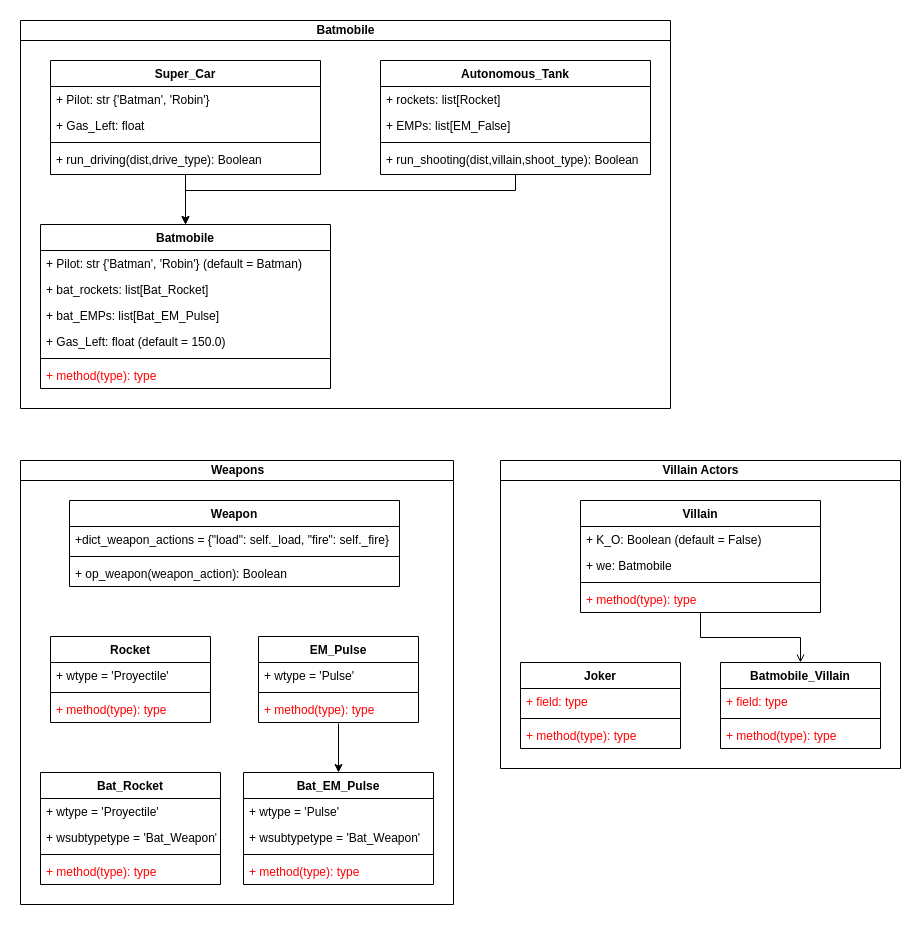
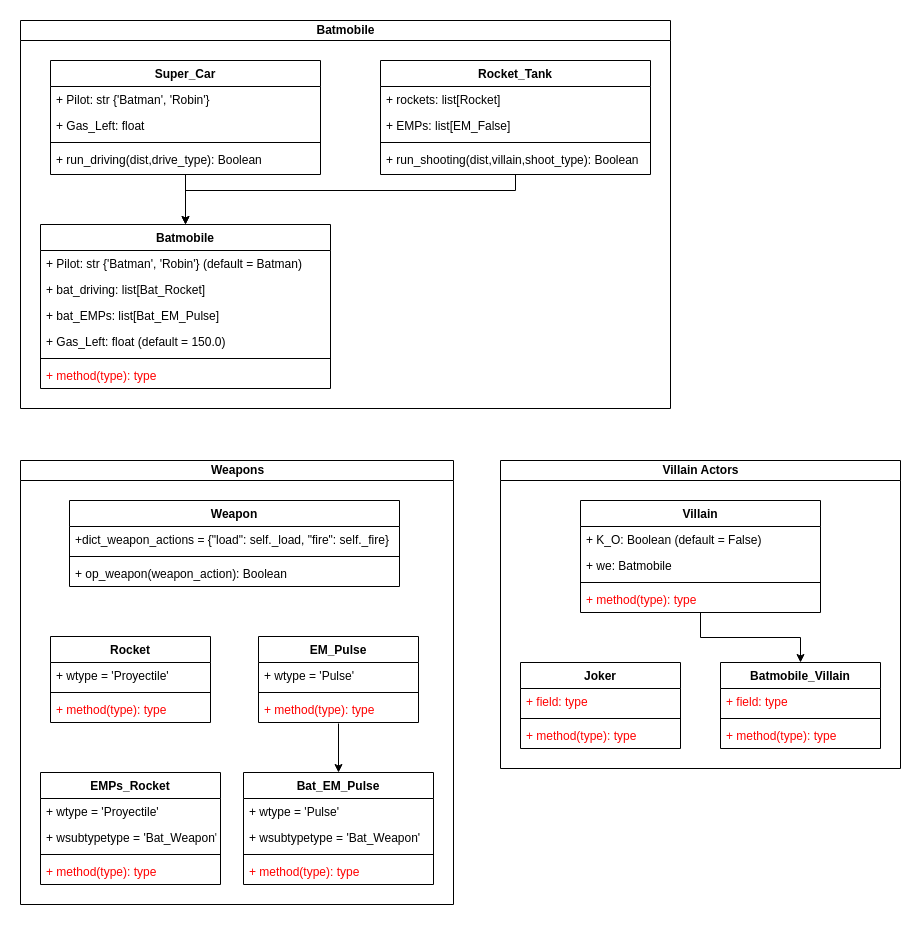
(515, 74) -> (515, 74)
(142, 290) -> (139, 290)
(801, 656) -> (801, 654)
(130, 786) -> (130, 786)
